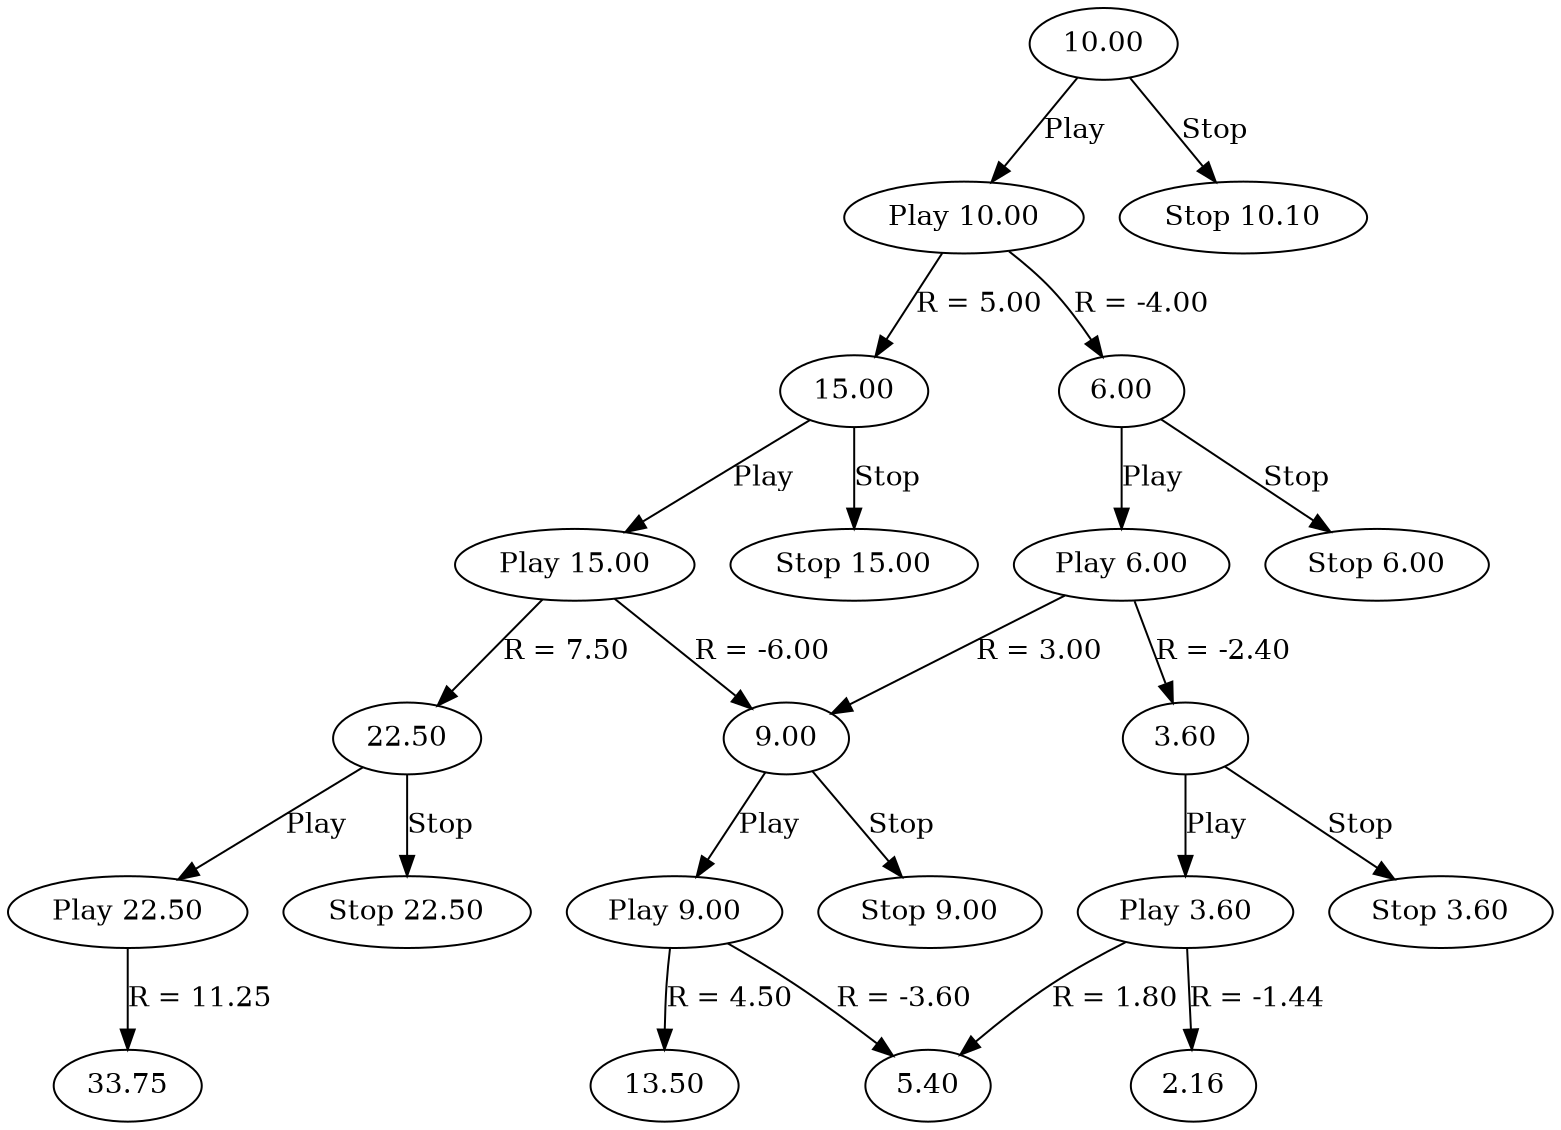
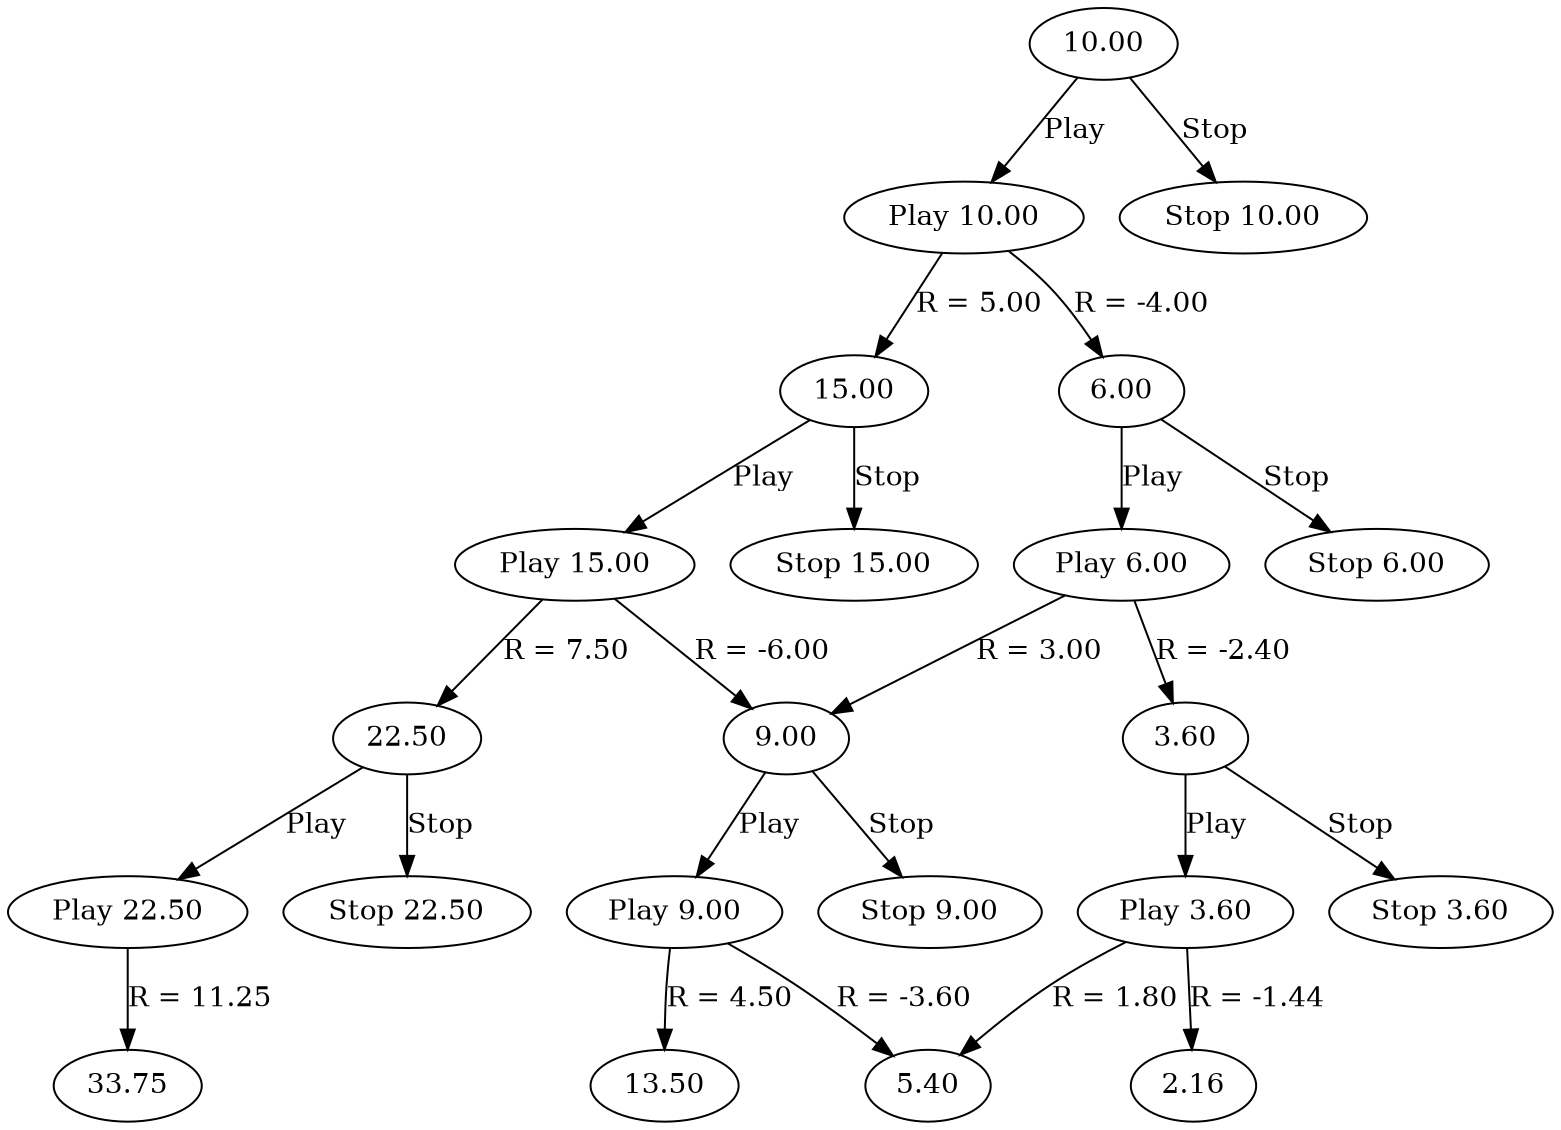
(1243, 218) -> (1243, 218)
